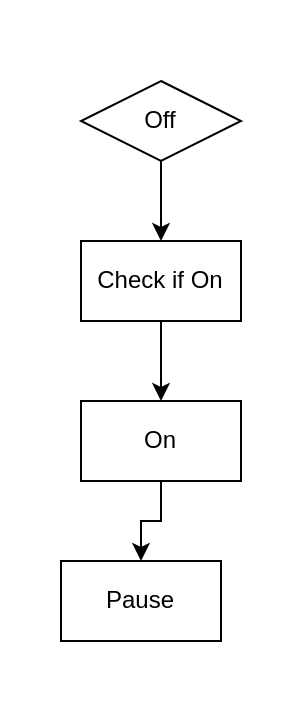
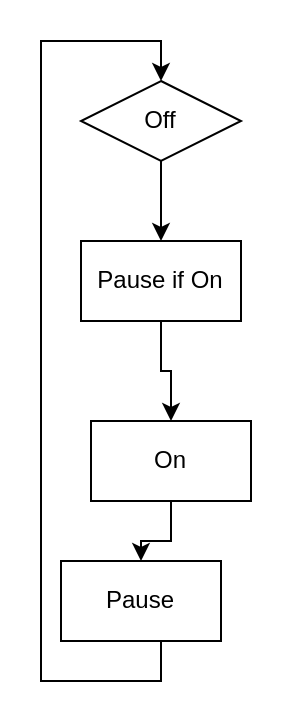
(161, 281) -> (161, 281)
none -> (41, 369)
(161, 441) -> (171, 461)
